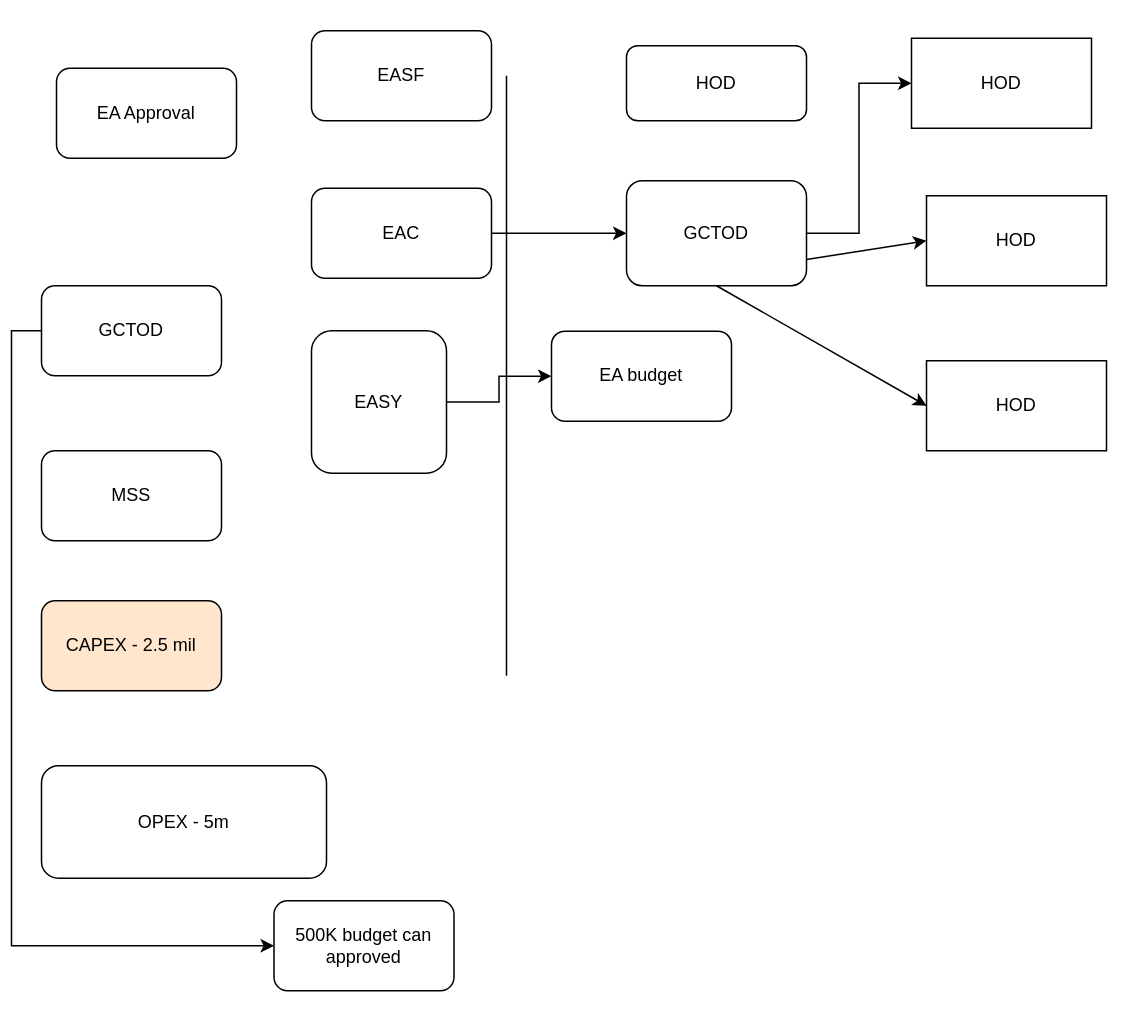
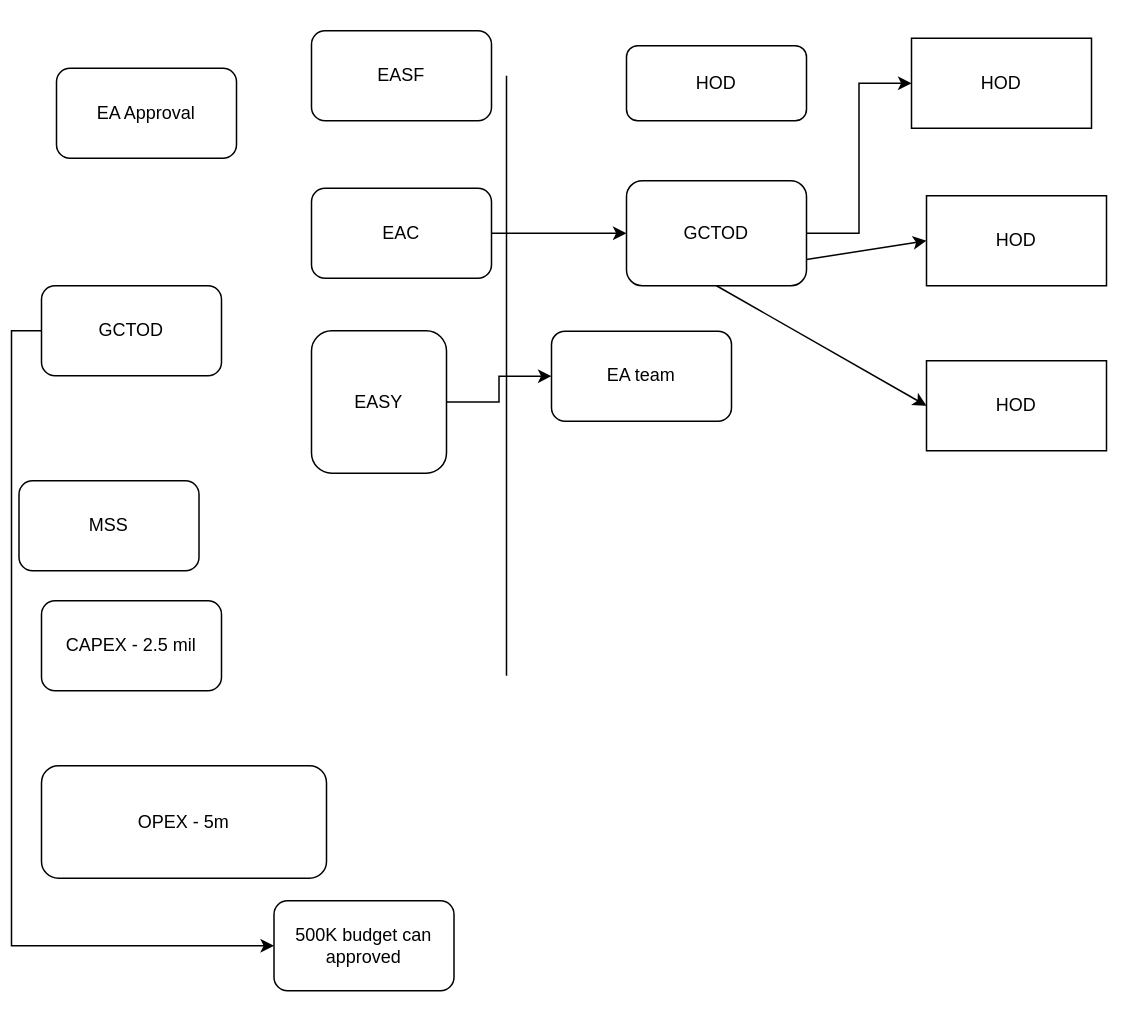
(641, 376) -> (641, 376)
(131, 496) -> (109, 526)
(131, 646) -> (131, 646)
